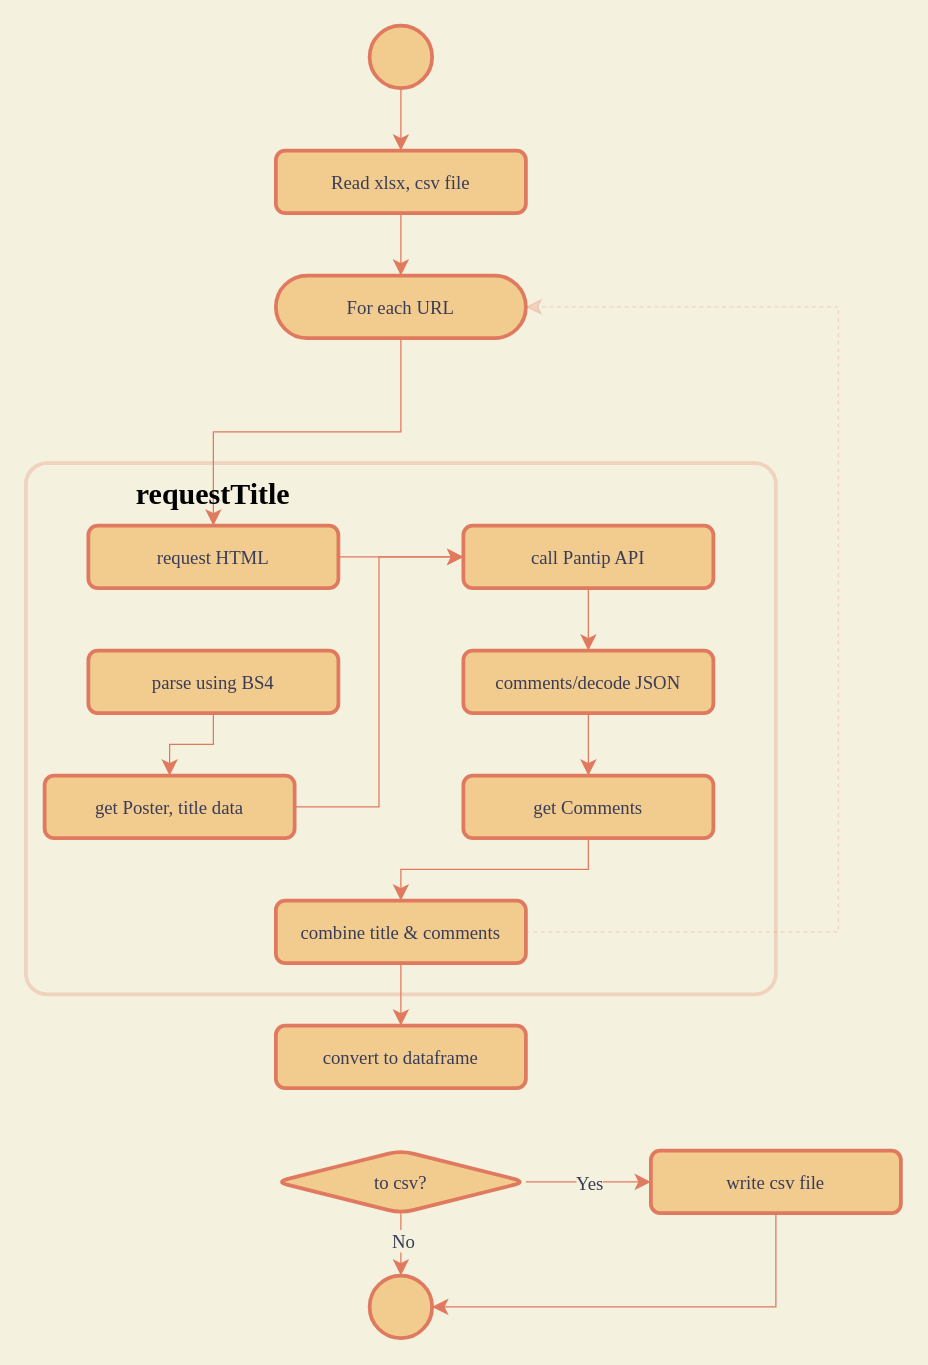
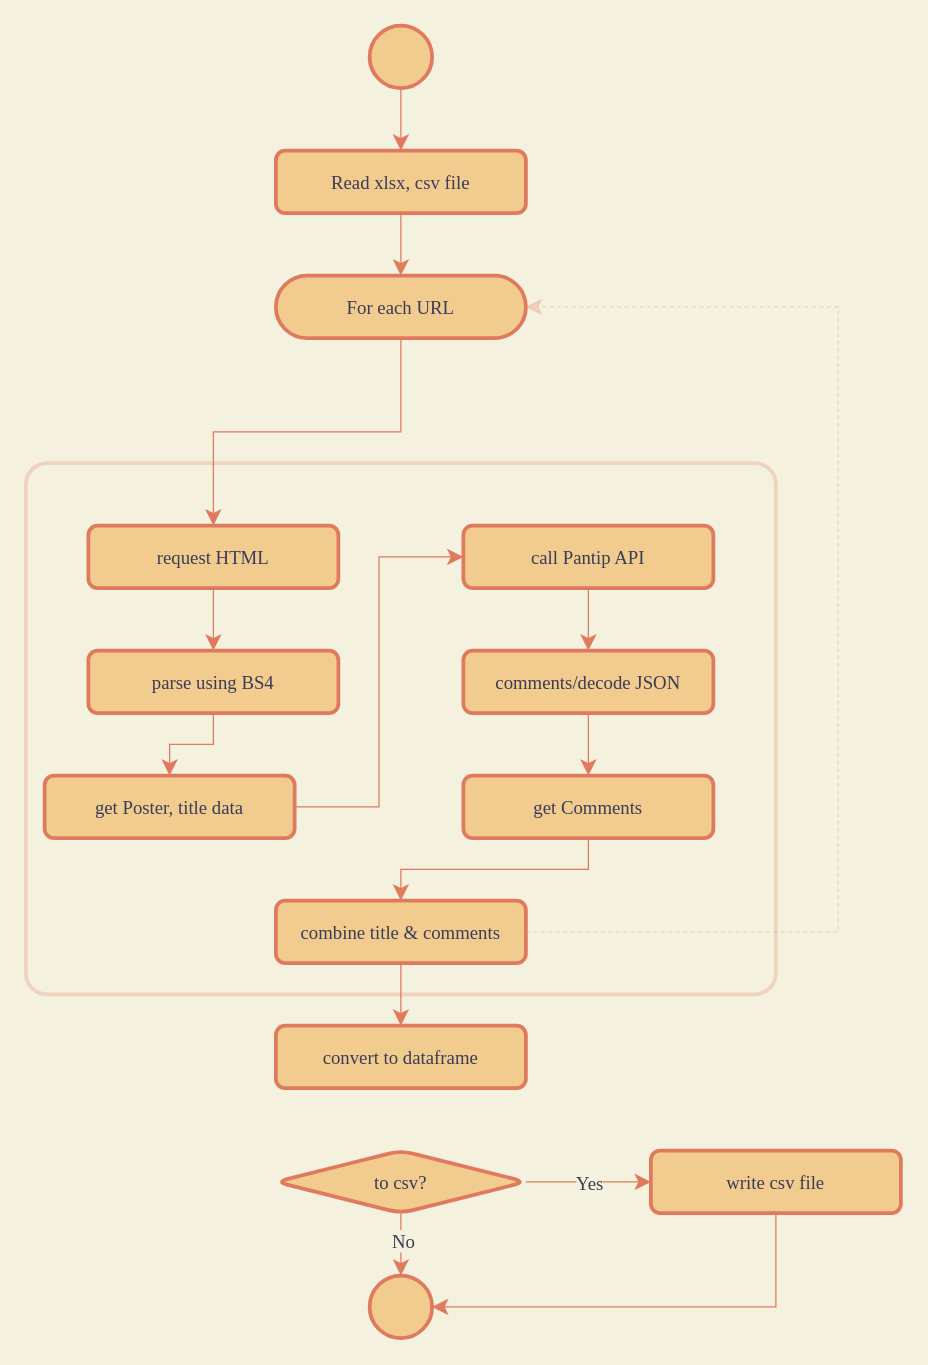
(213, 494) -> none
(356, 557) -> (213, 614)
